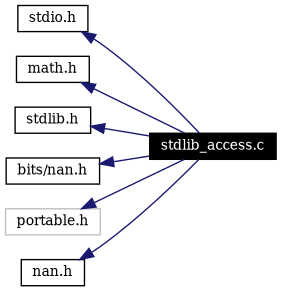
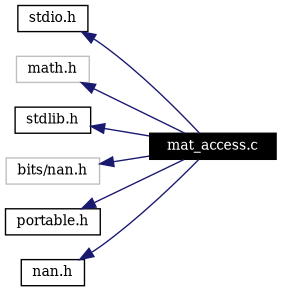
(53, 69) -> (53, 69)
(213, 146) -> (213, 146)
(53, 171) -> (53, 171)
(53, 222) -> (53, 222)
